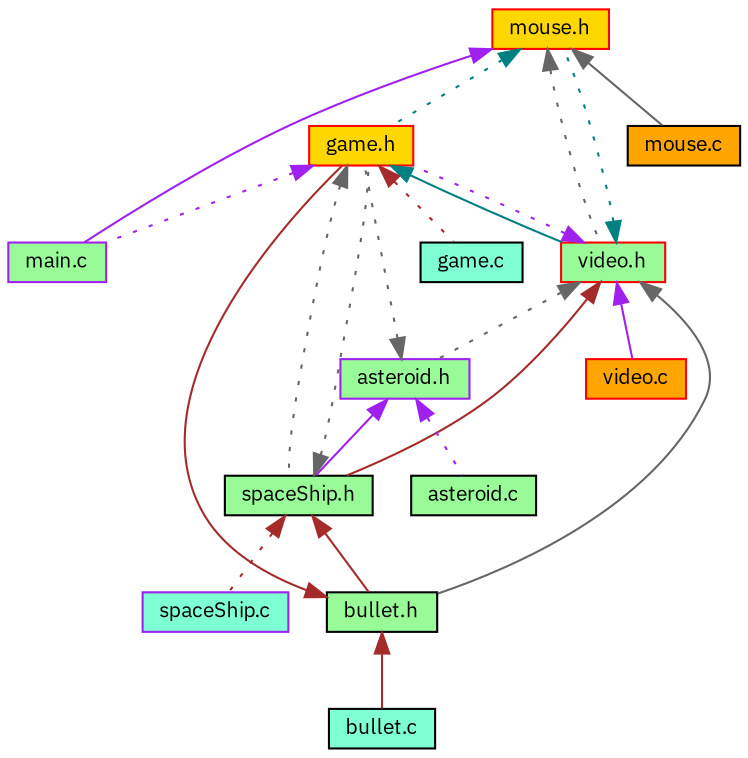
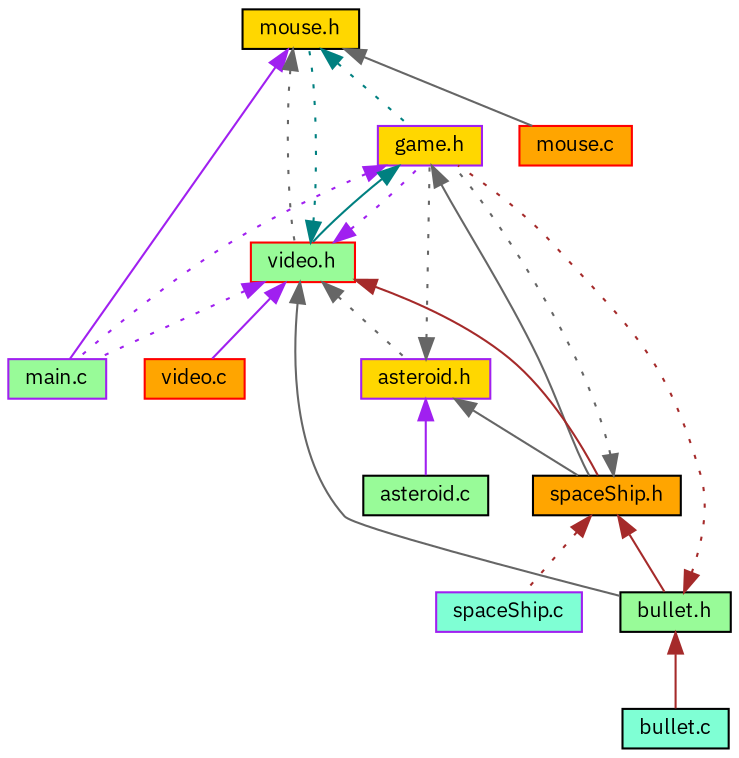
(551, 29) -> (301, 29)
(361, 146) -> (430, 146)
(684, 146) -> (576, 146)
(472, 262) -> none
none -> (170, 325)
(308, 329) -> (522, 327)
(405, 379) -> (426, 379)
(195, 383) -> (637, 339)
(344, 445) -> (525, 443)
(445, 447) -> (426, 448)
(299, 496) -> (607, 496)
